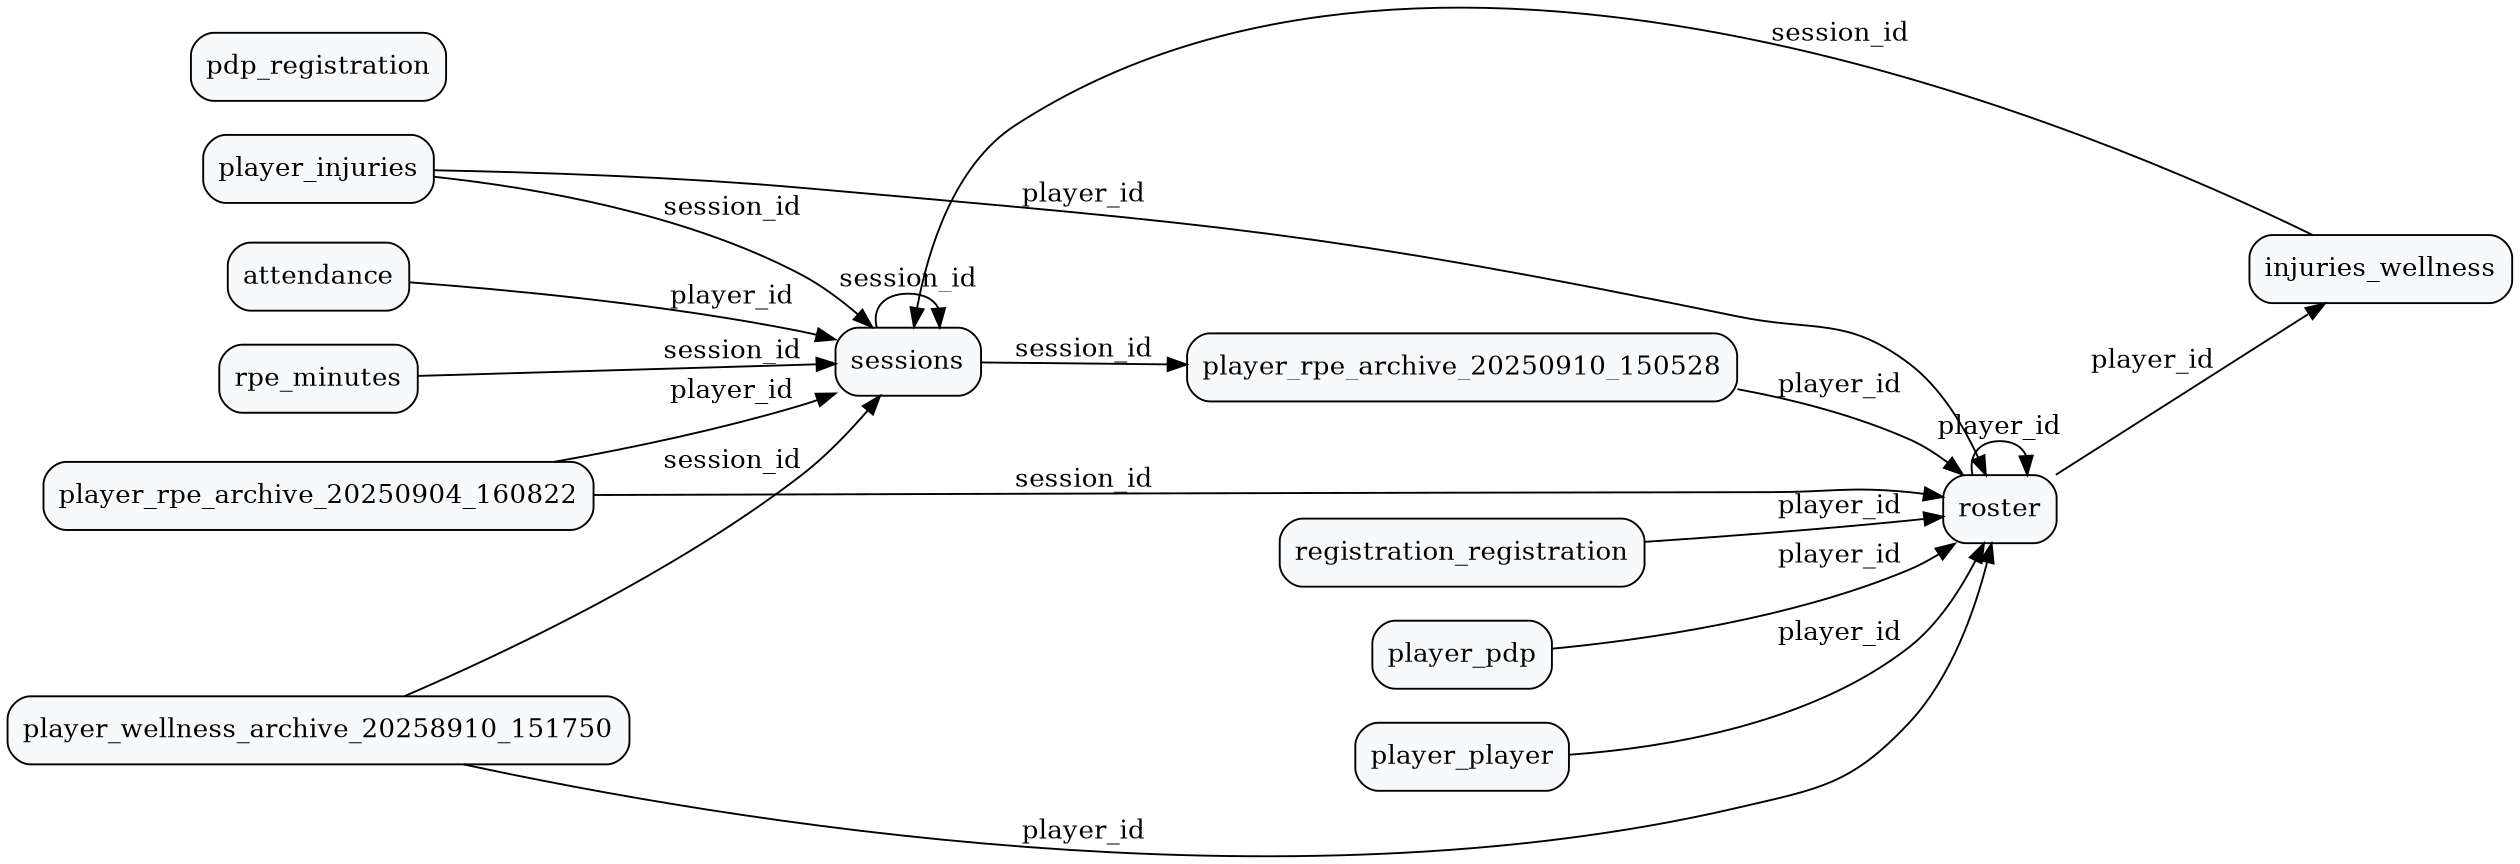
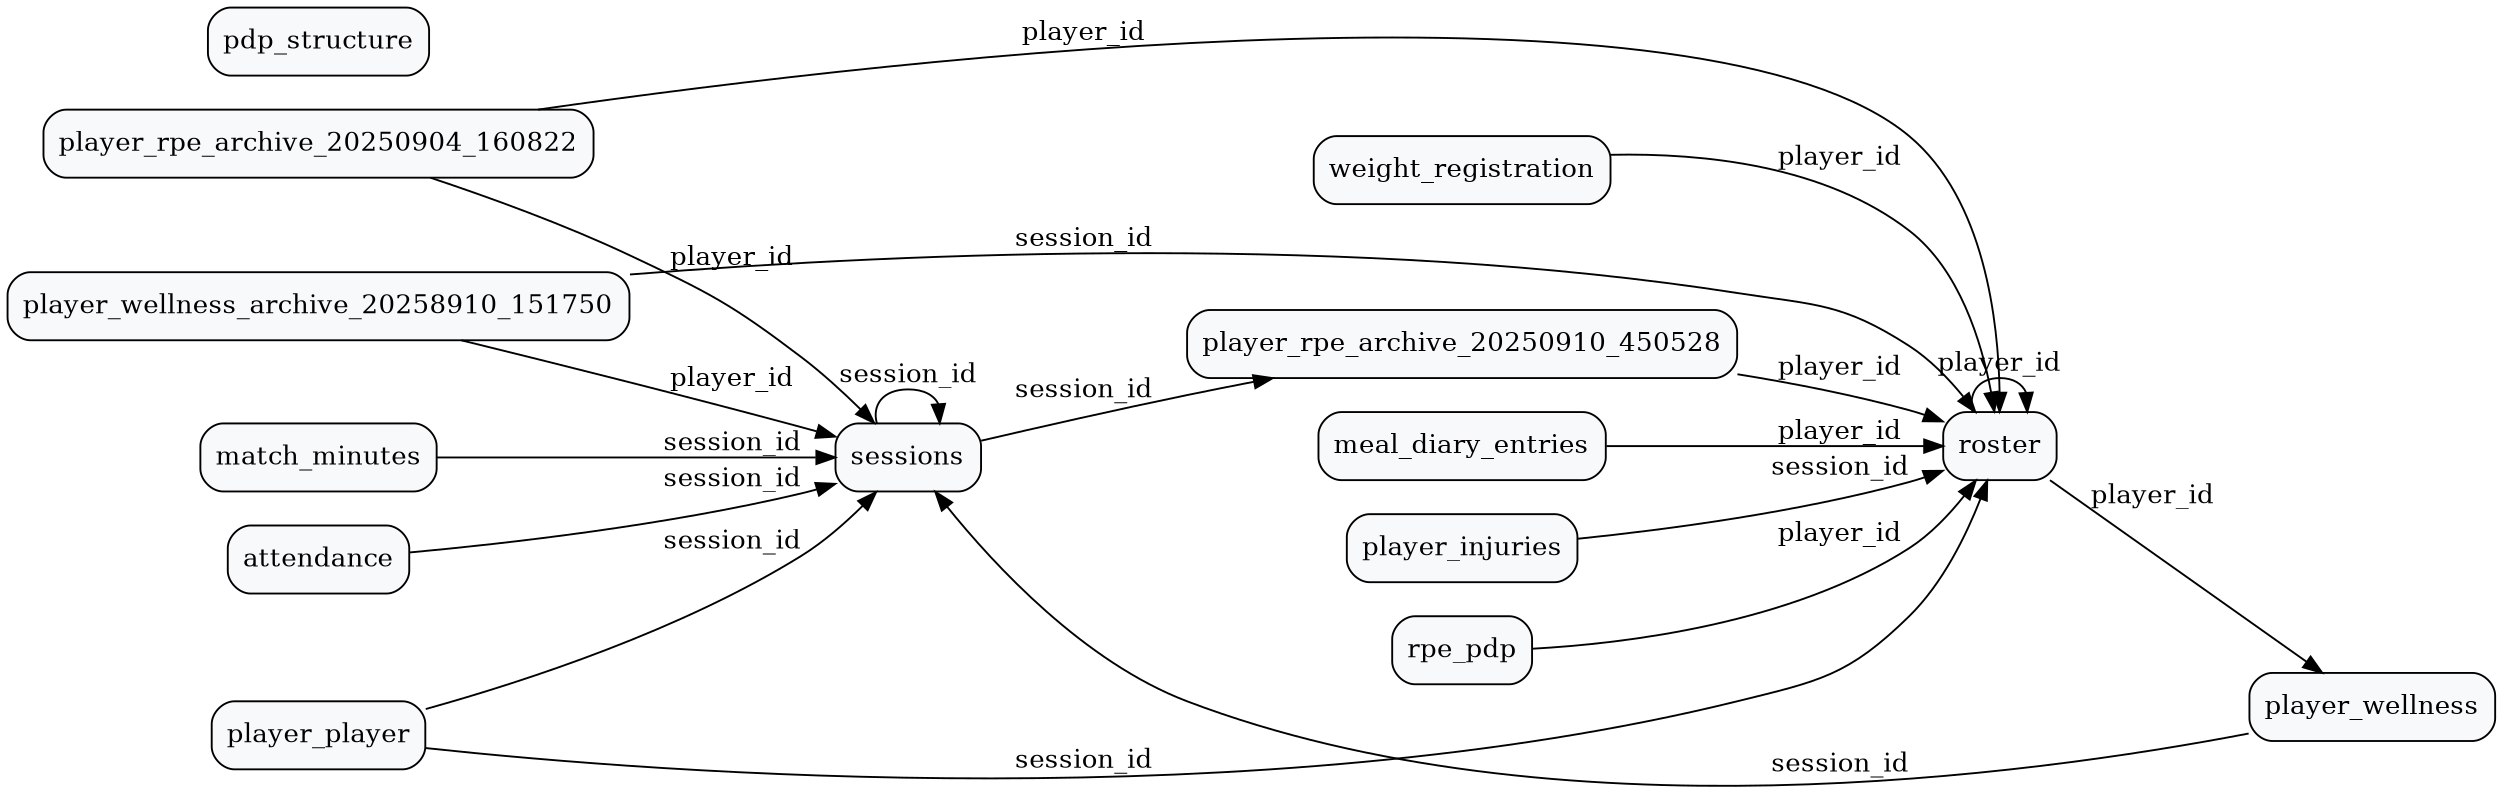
(319, 67) -> (319, 42)
(1084, 194) -> (1840, 468)
(656, 218) -> (656, 630)
(2381, 269) -> (2372, 707)
(732, 297) -> (732, 479)
(1462, 367) -> (1462, 344)
(319, 379) -> (319, 457)
none -> (1462, 446)
(732, 461) -> (732, 379)
(1084, 480) -> (1084, 33)
(1462, 553) -> (1462, 170)
(1840, 633) -> (1084, 761)
(1462, 655) -> (1462, 650)
(1084, 831) -> (1084, 239)
